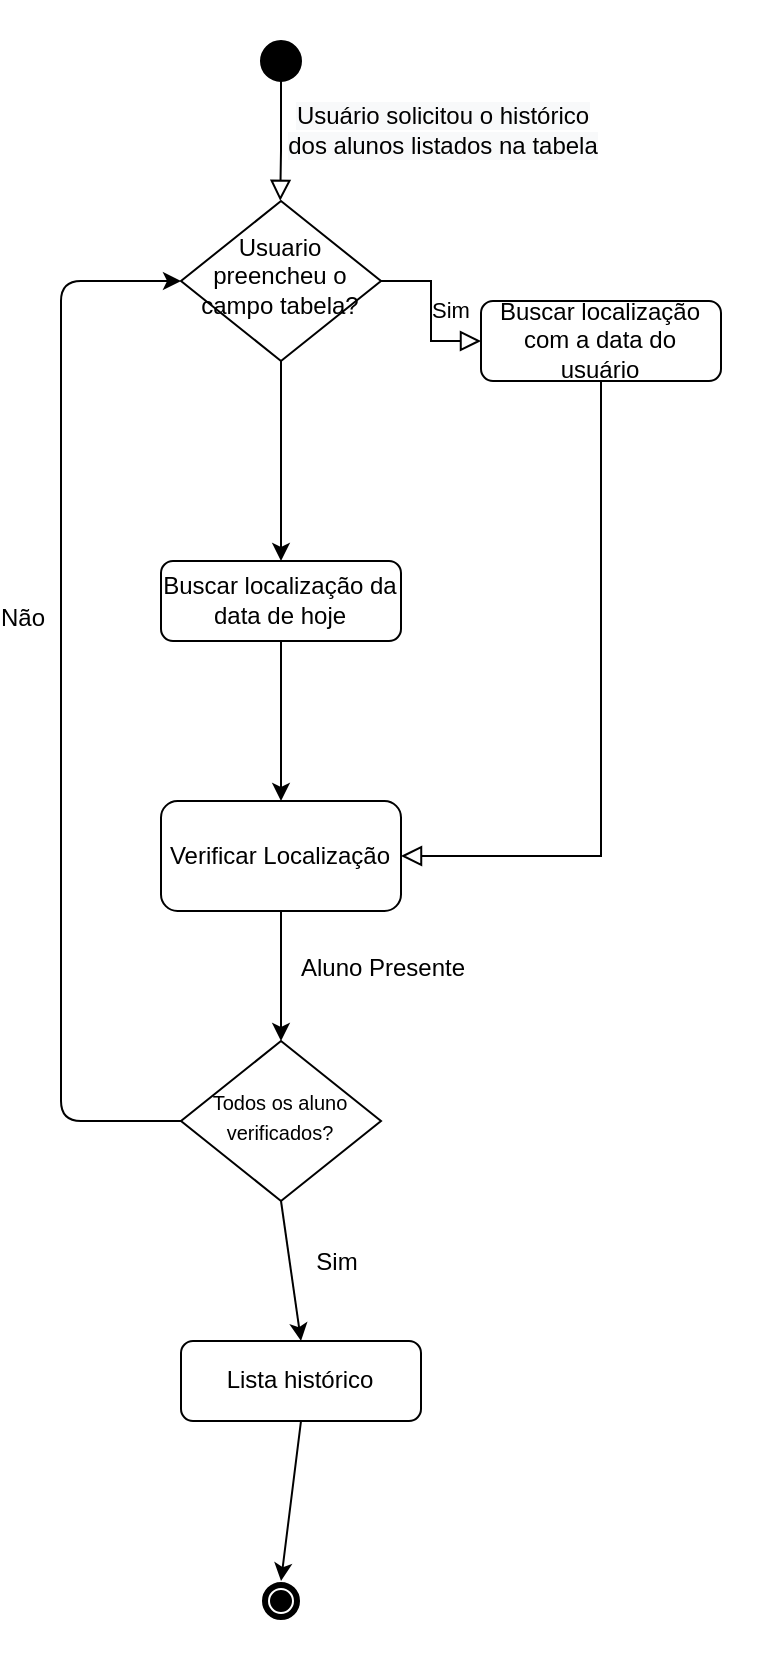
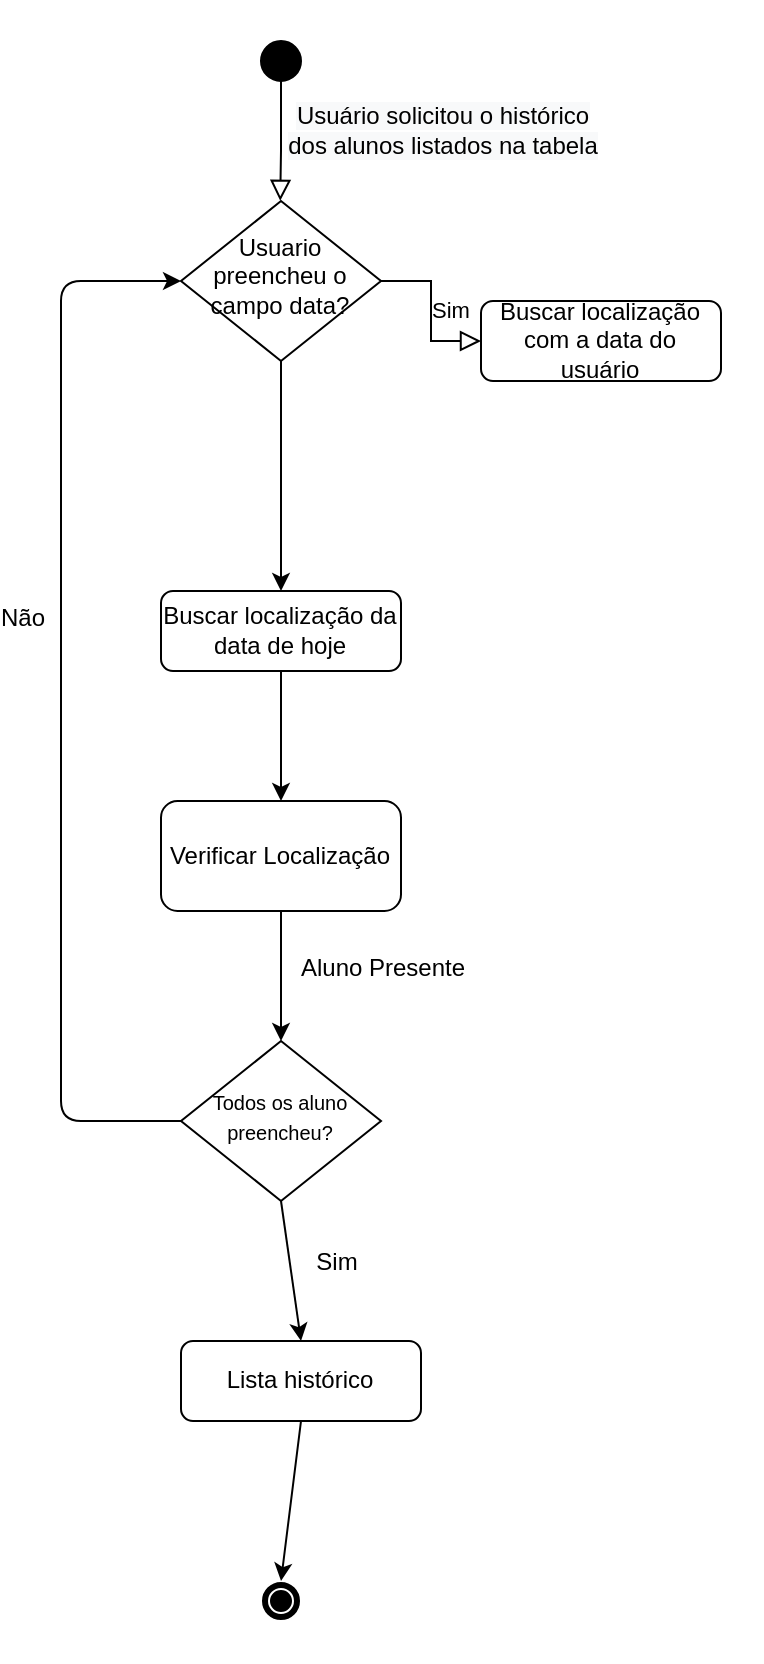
(281, 277) -> (281, 277)
(281, 601) -> (281, 631)
(601, 708) -> none
(281, 1117) -> (281, 1117)
